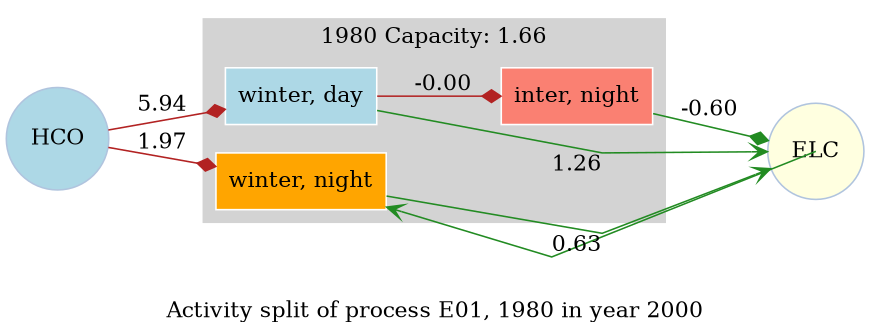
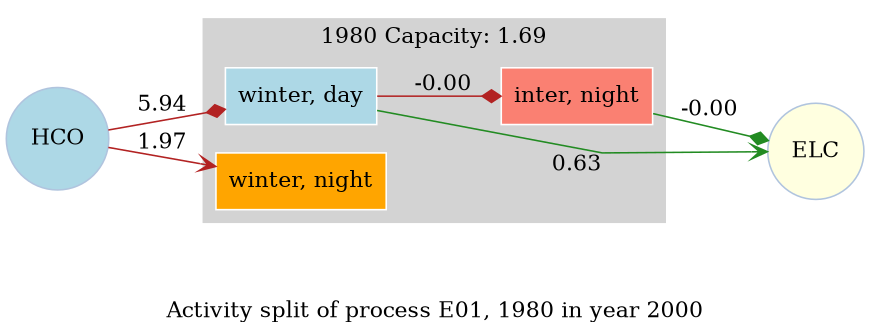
(434, 37) -> (434, 37)
(710, 110) -> (710, 110)
(154, 156) -> (154, 156)
(577, 165) -> (577, 165)
(594, 232) -> none
